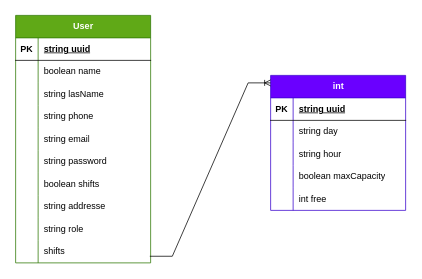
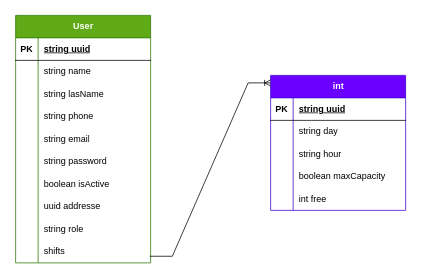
(72, 72) -> (69, 72)
(76, 184) -> (80, 184)
(79, 207) -> (74, 207)
